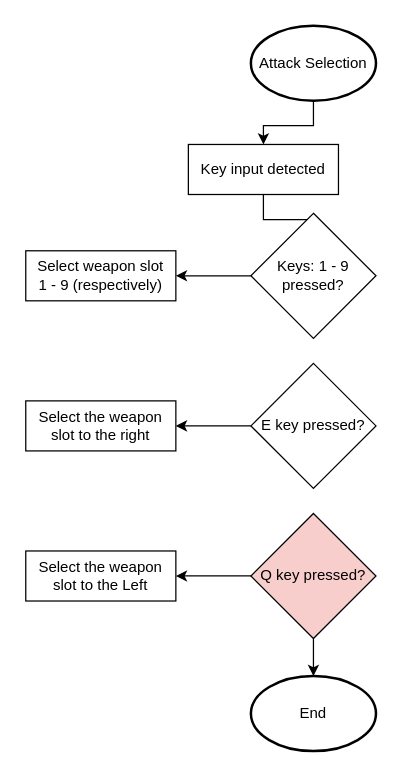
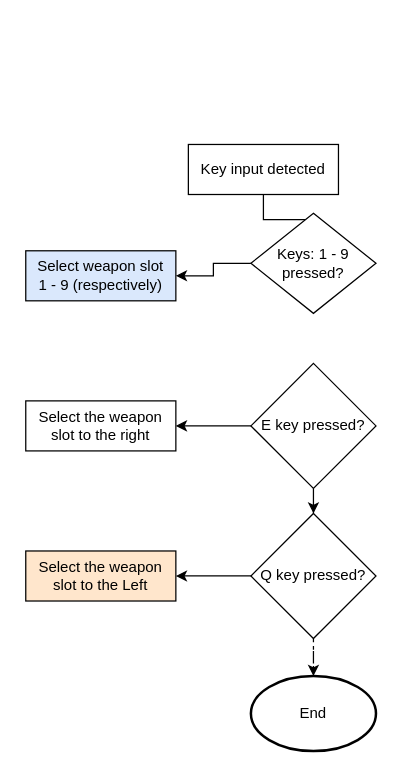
(313, 63) -> none
(296, 126) -> none
(101, 276) -> (101, 276)
(313, 276) -> (313, 263)
none -> (313, 505)
(101, 576) -> (101, 576)
(313, 576) -> (313, 576)
(313, 646) -> (313, 646)
